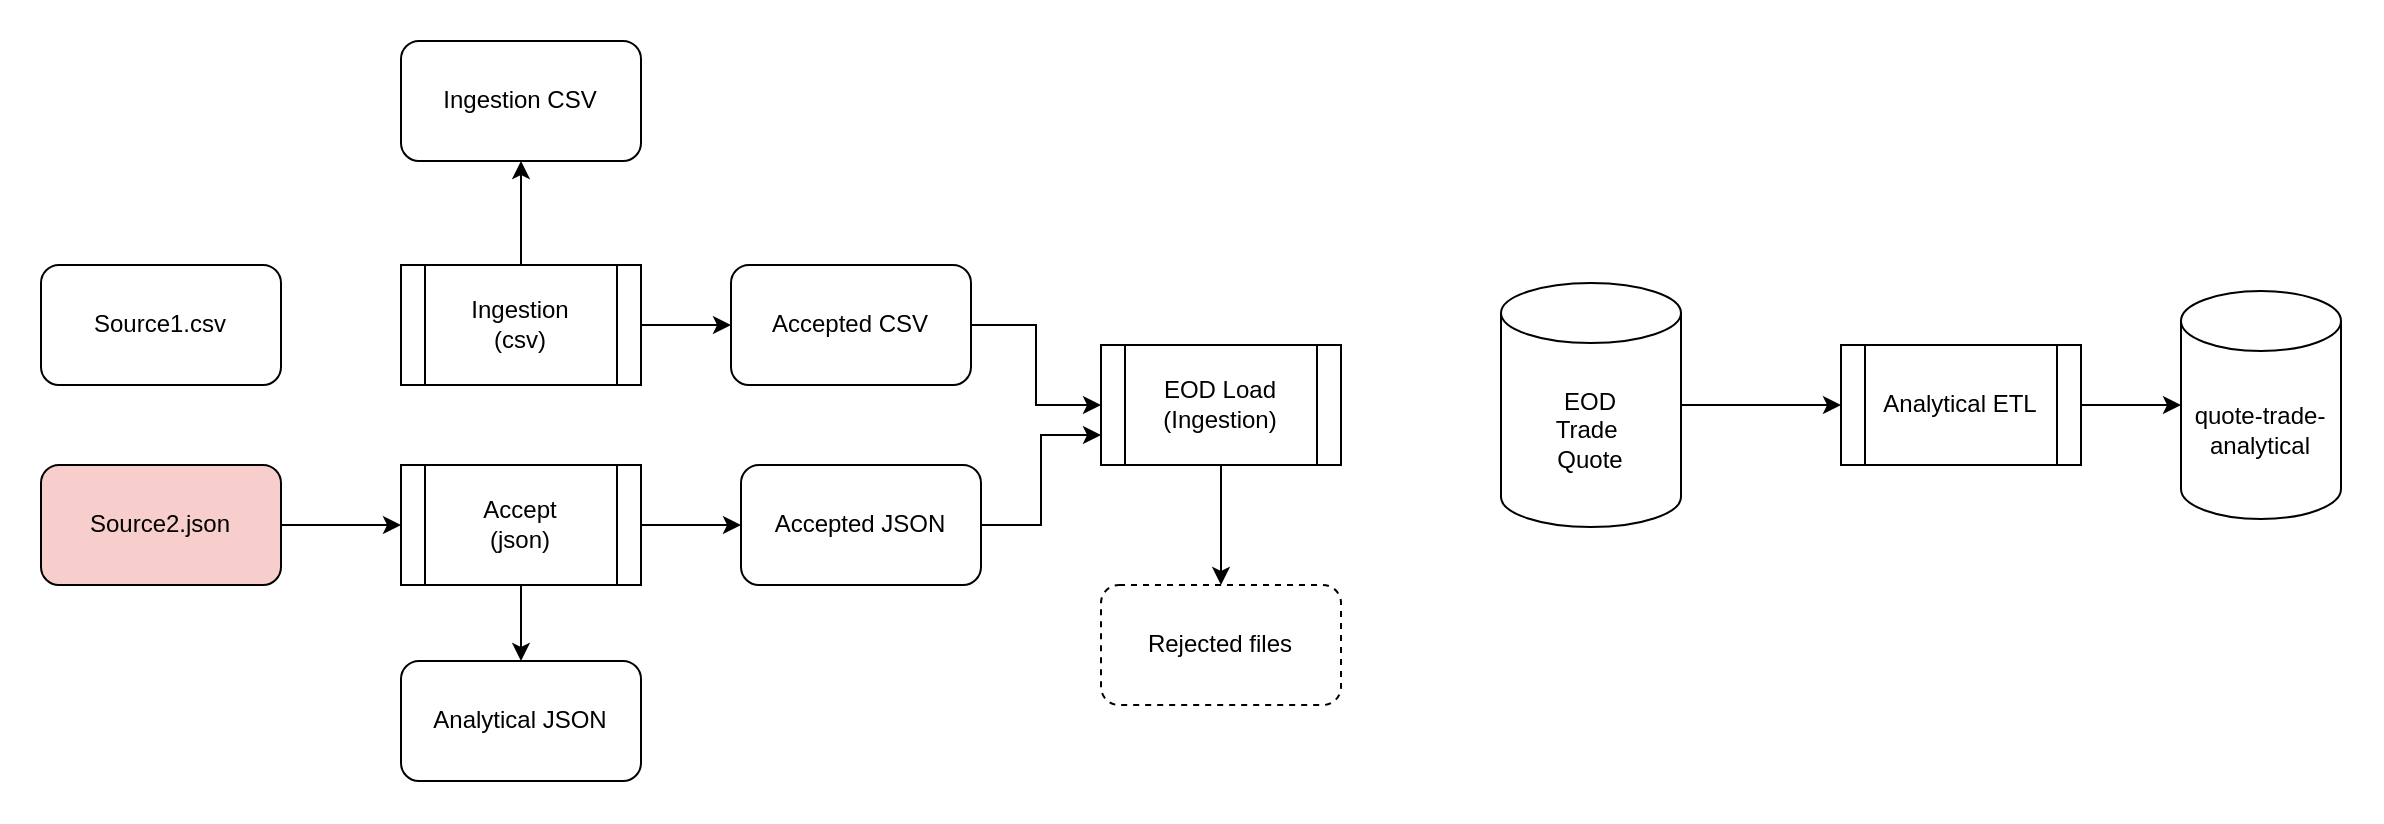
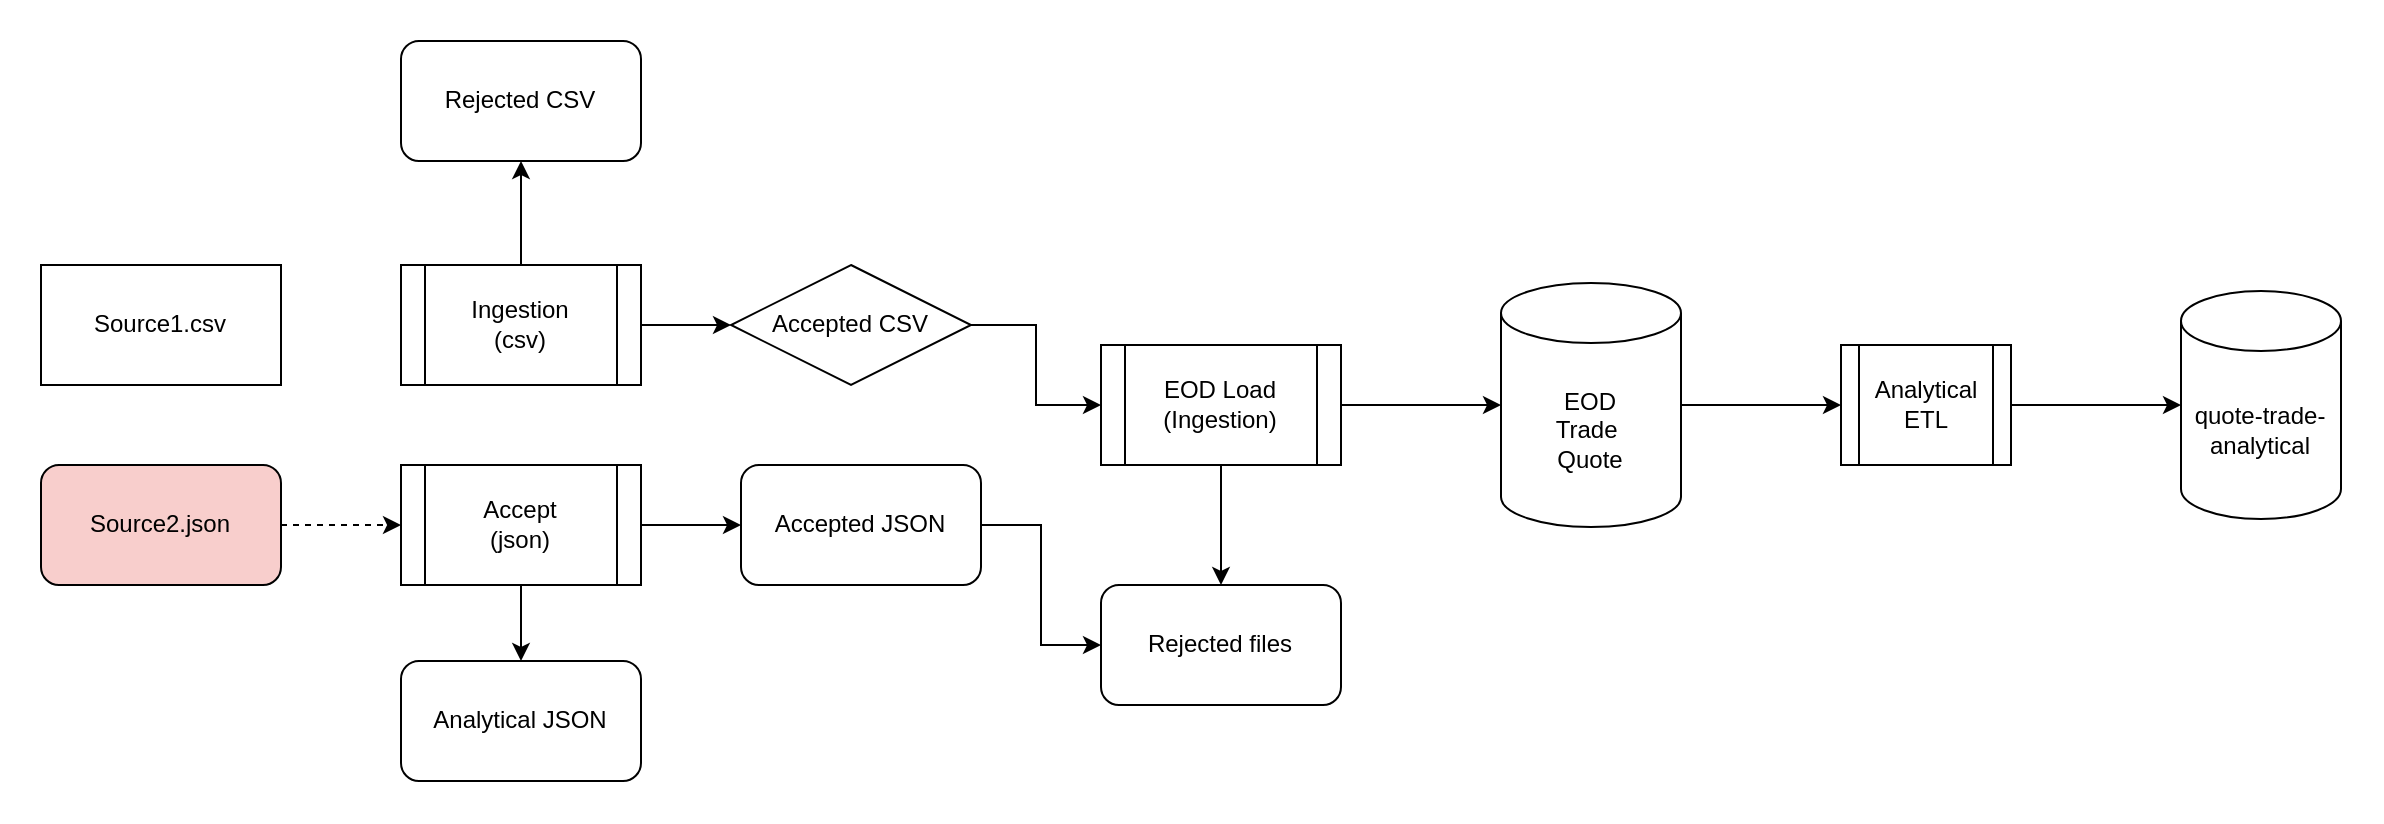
(521, 101) -> (521, 101)
(161, 325) -> (161, 325)
(851, 325) -> (851, 325)
none -> (1414, 405)
(1961, 405) -> (1926, 405)
(1041, 458) -> (1041, 607)
(336, 525) -> (336, 525)
(1221, 645) -> (1221, 645)
